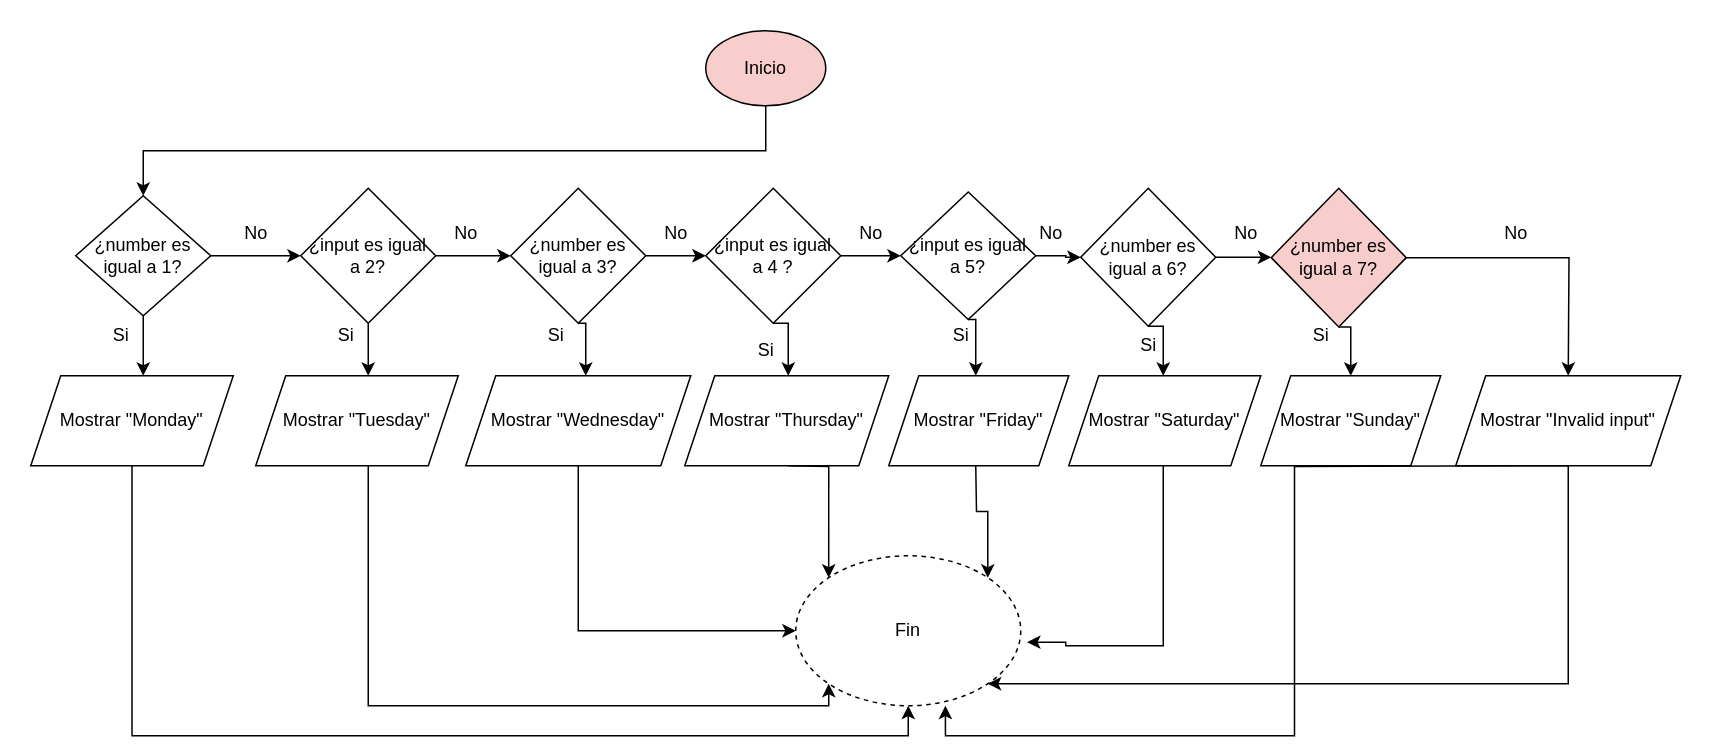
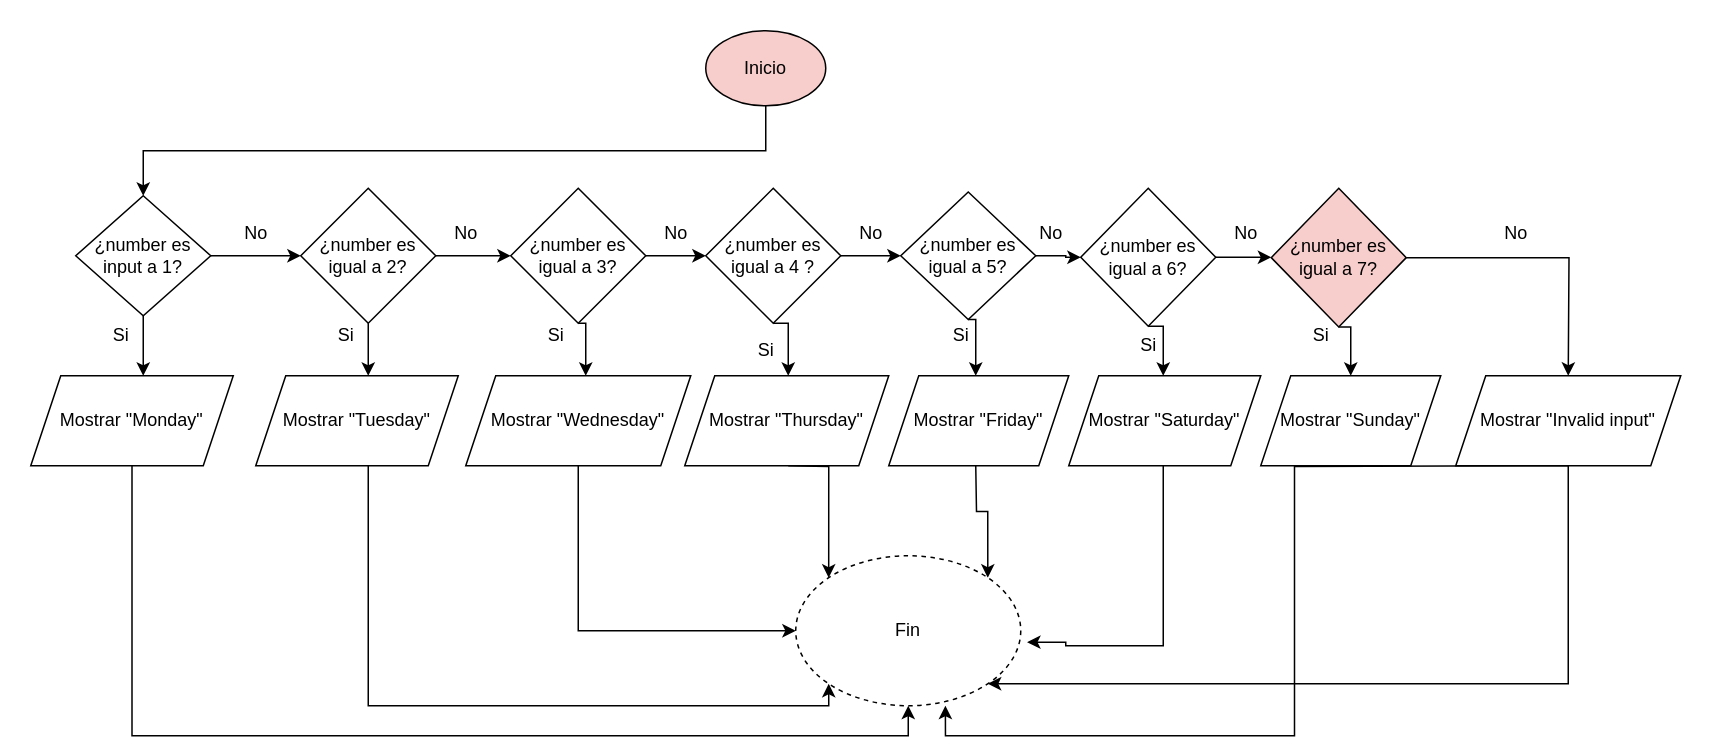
(143, 256) -> (143, 256)
(368, 256) -> (368, 256)
(773, 256) -> (773, 256)
(968, 256) -> (968, 256)
